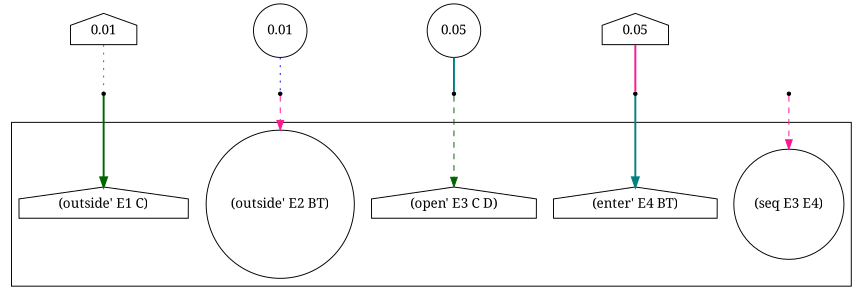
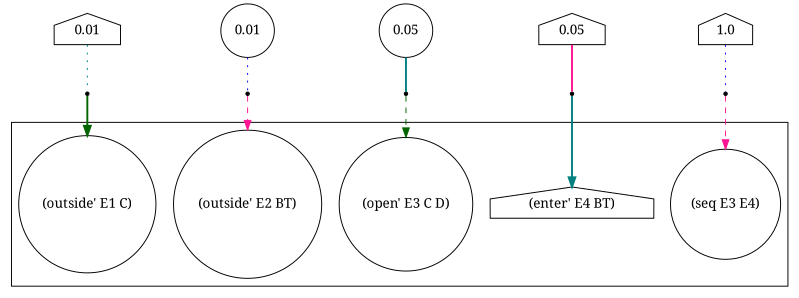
none -> (726, 31)
(104, 204) -> (87, 204)
(454, 204) -> (406, 204)
